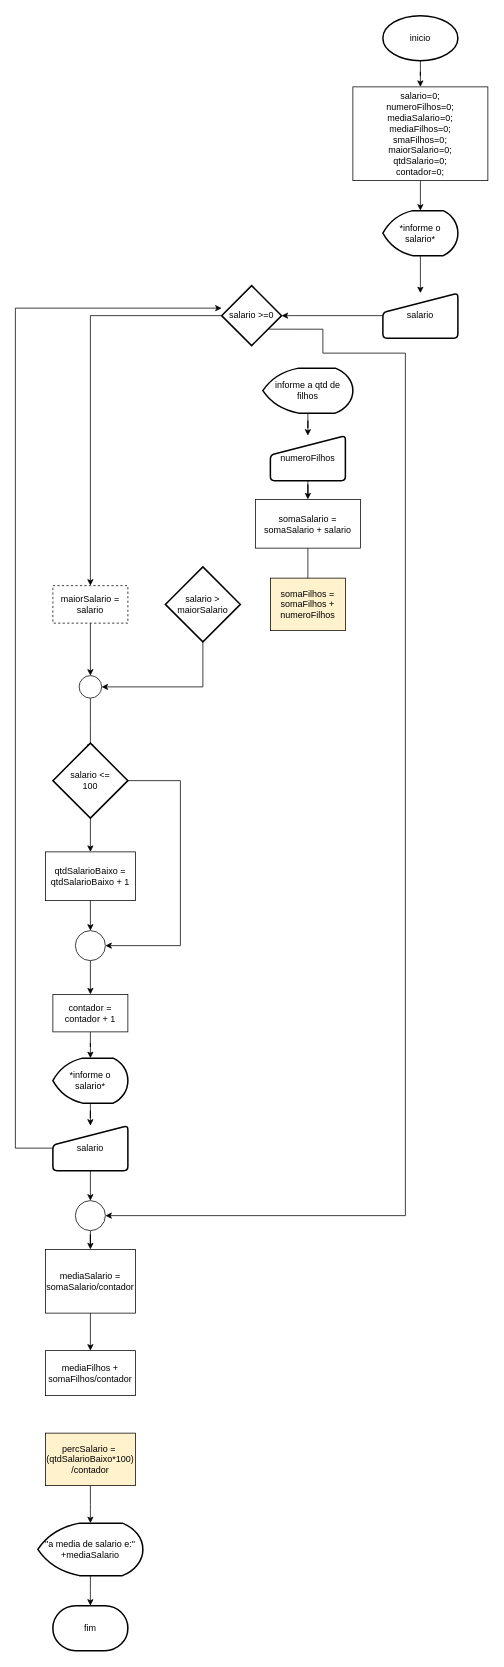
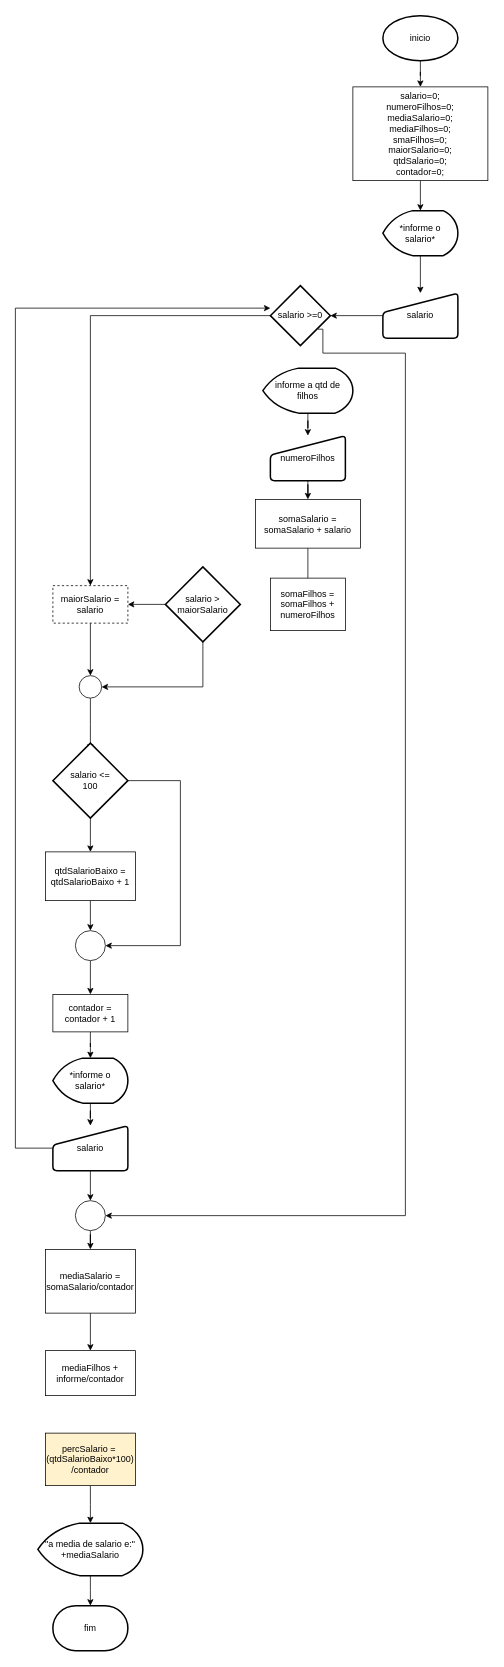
(252, 315) -> (300, 315)
none -> (149, 604)
(308, 604) -> (308, 604)
(90, 1373) -> (90, 1373)
